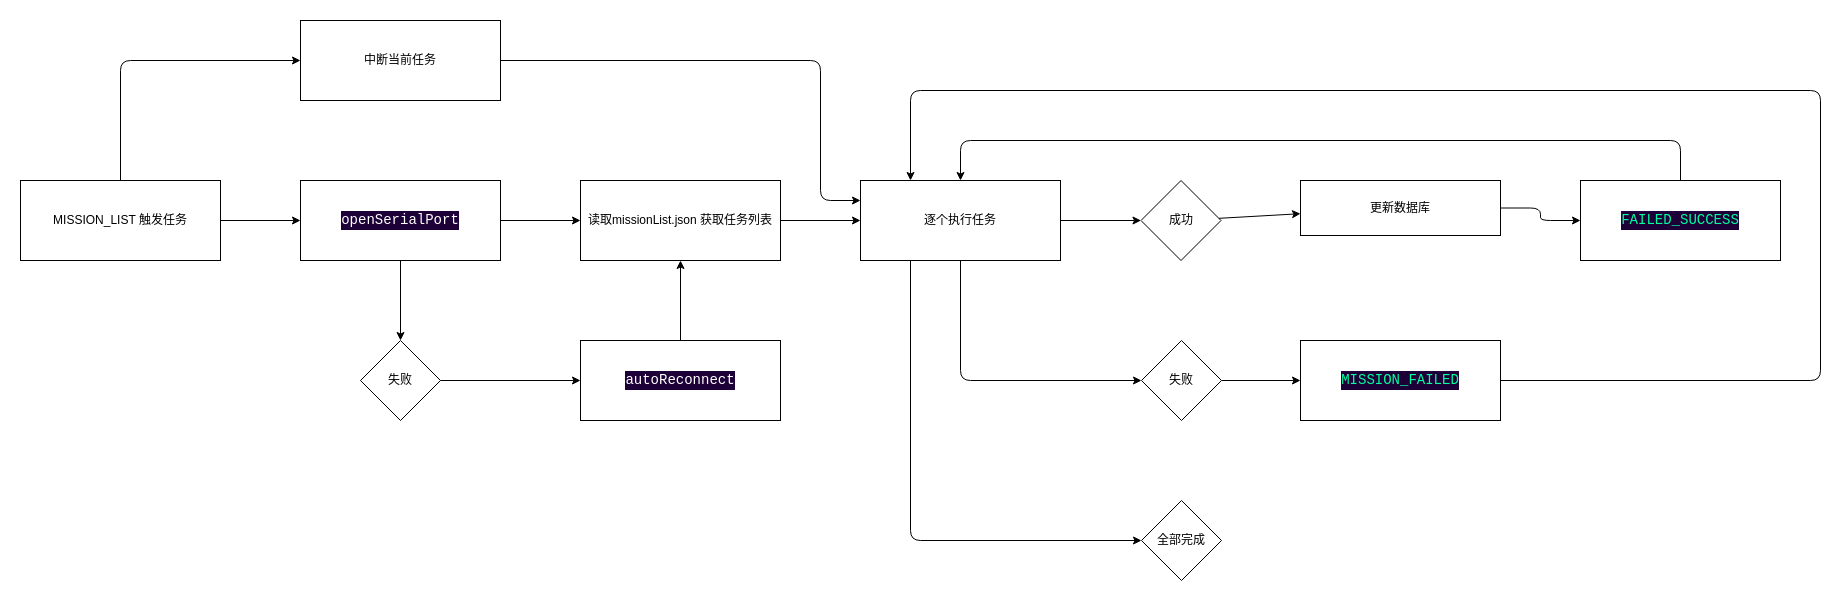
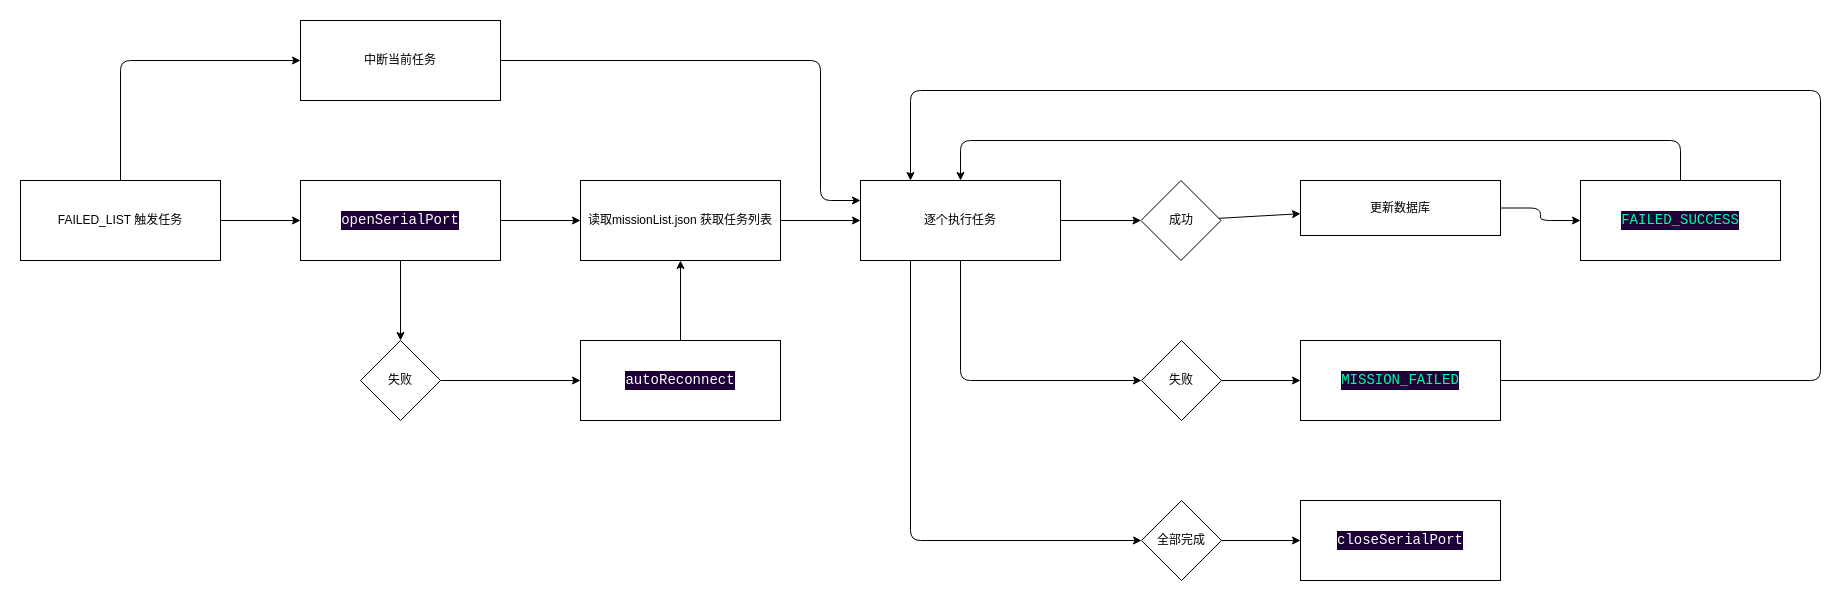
(121, 221) -> (121, 221)
none -> (1258, 541)
none -> (1401, 541)
